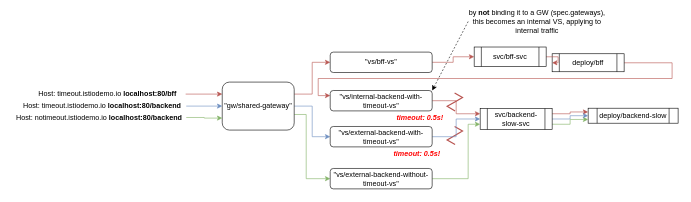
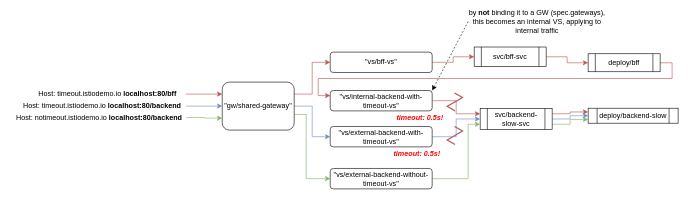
(588, 63) -> (624, 63)
